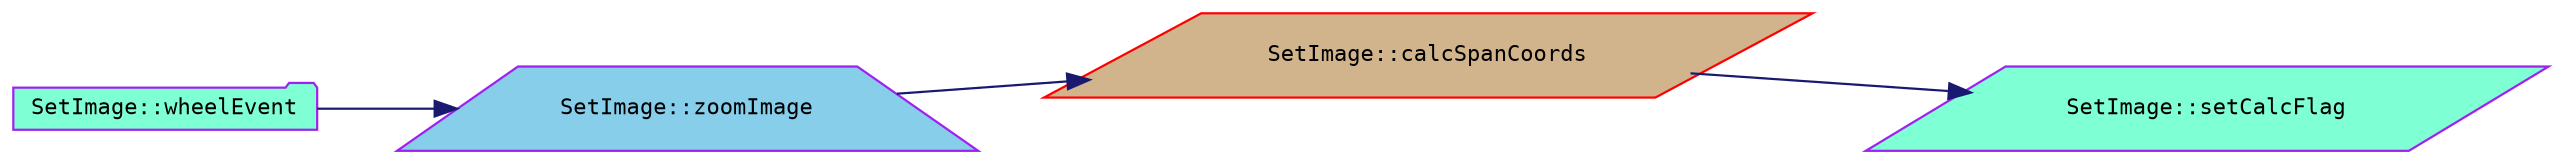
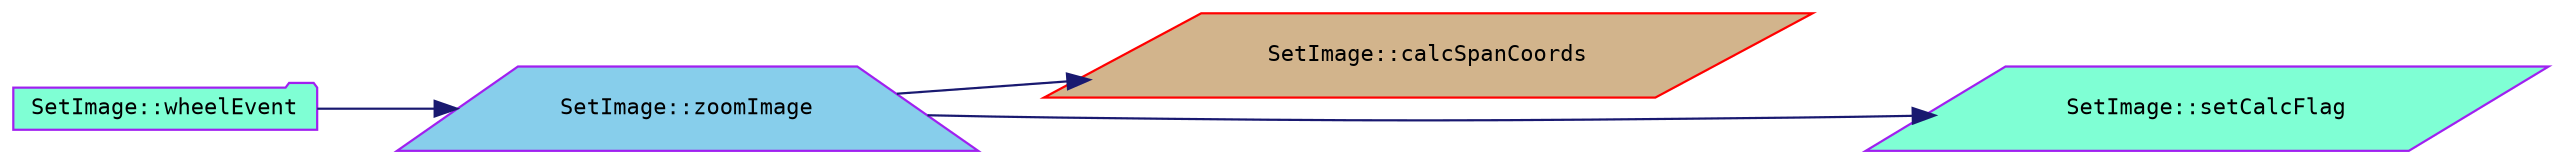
(1819, 82) -> (1420, 120)
